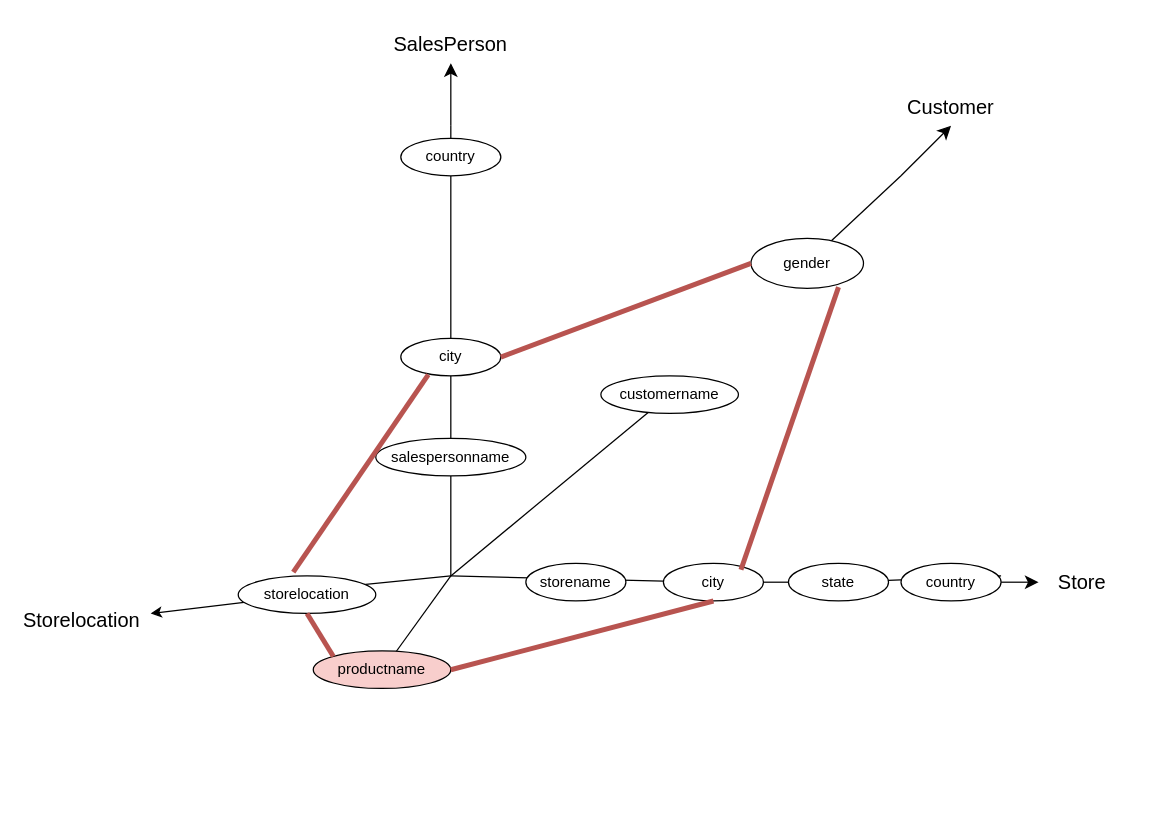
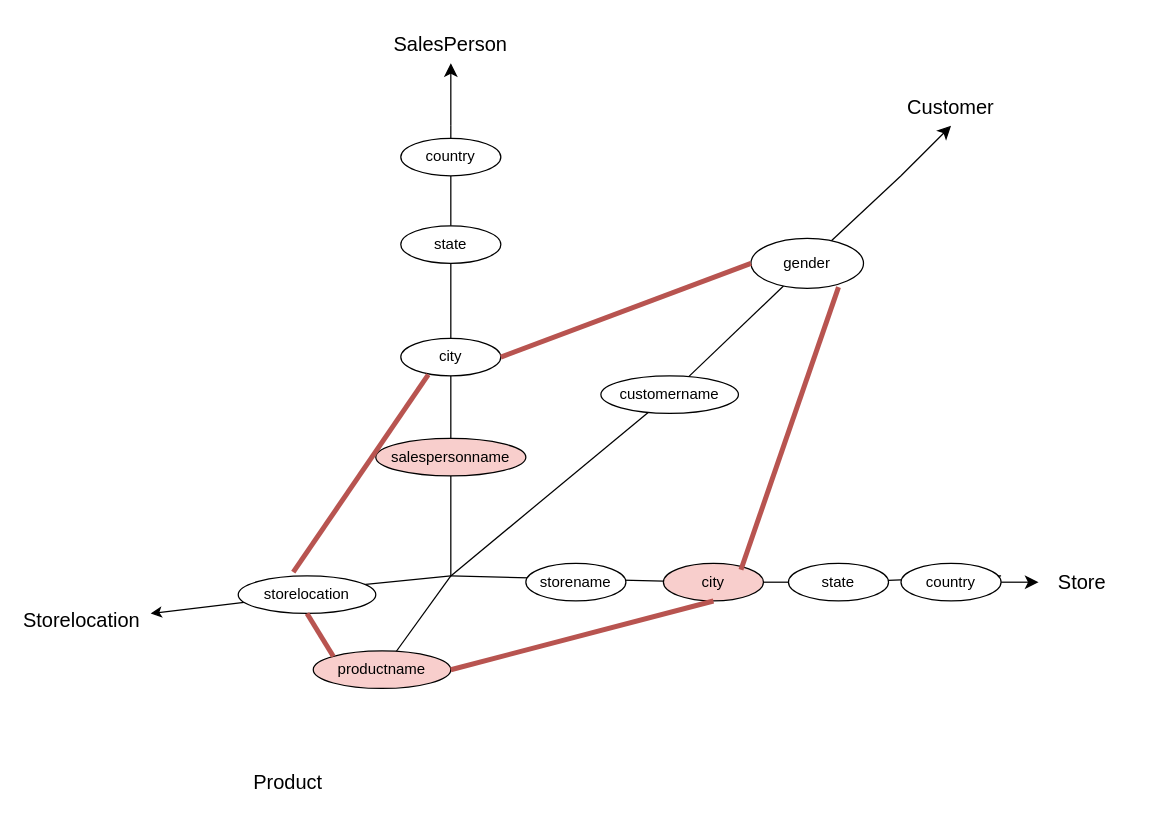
none -> (451, 244)
none -> (736, 331)
(451, 457) -> (451, 457)
(713, 582) -> (713, 582)
none -> (288, 782)
